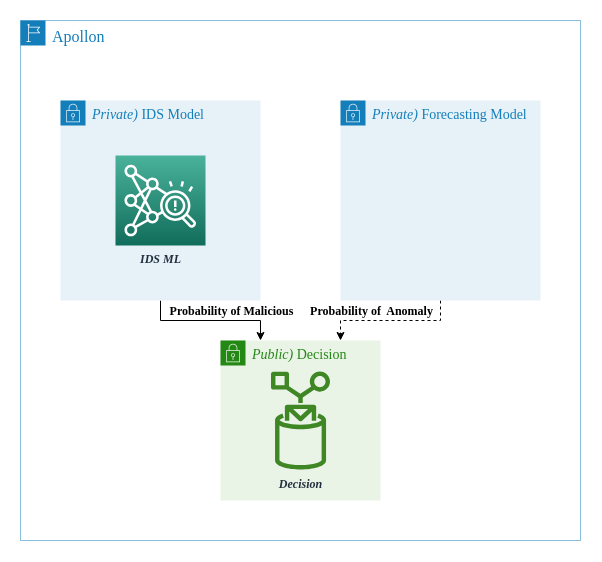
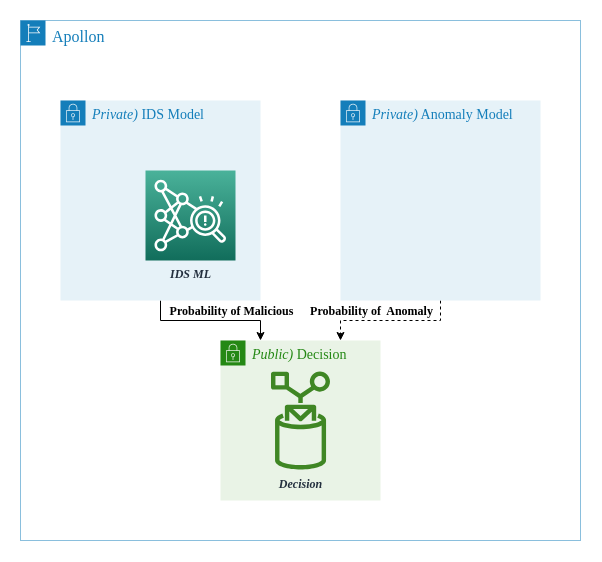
(457, 124) -> (450, 116)
(161, 201) -> (191, 216)
